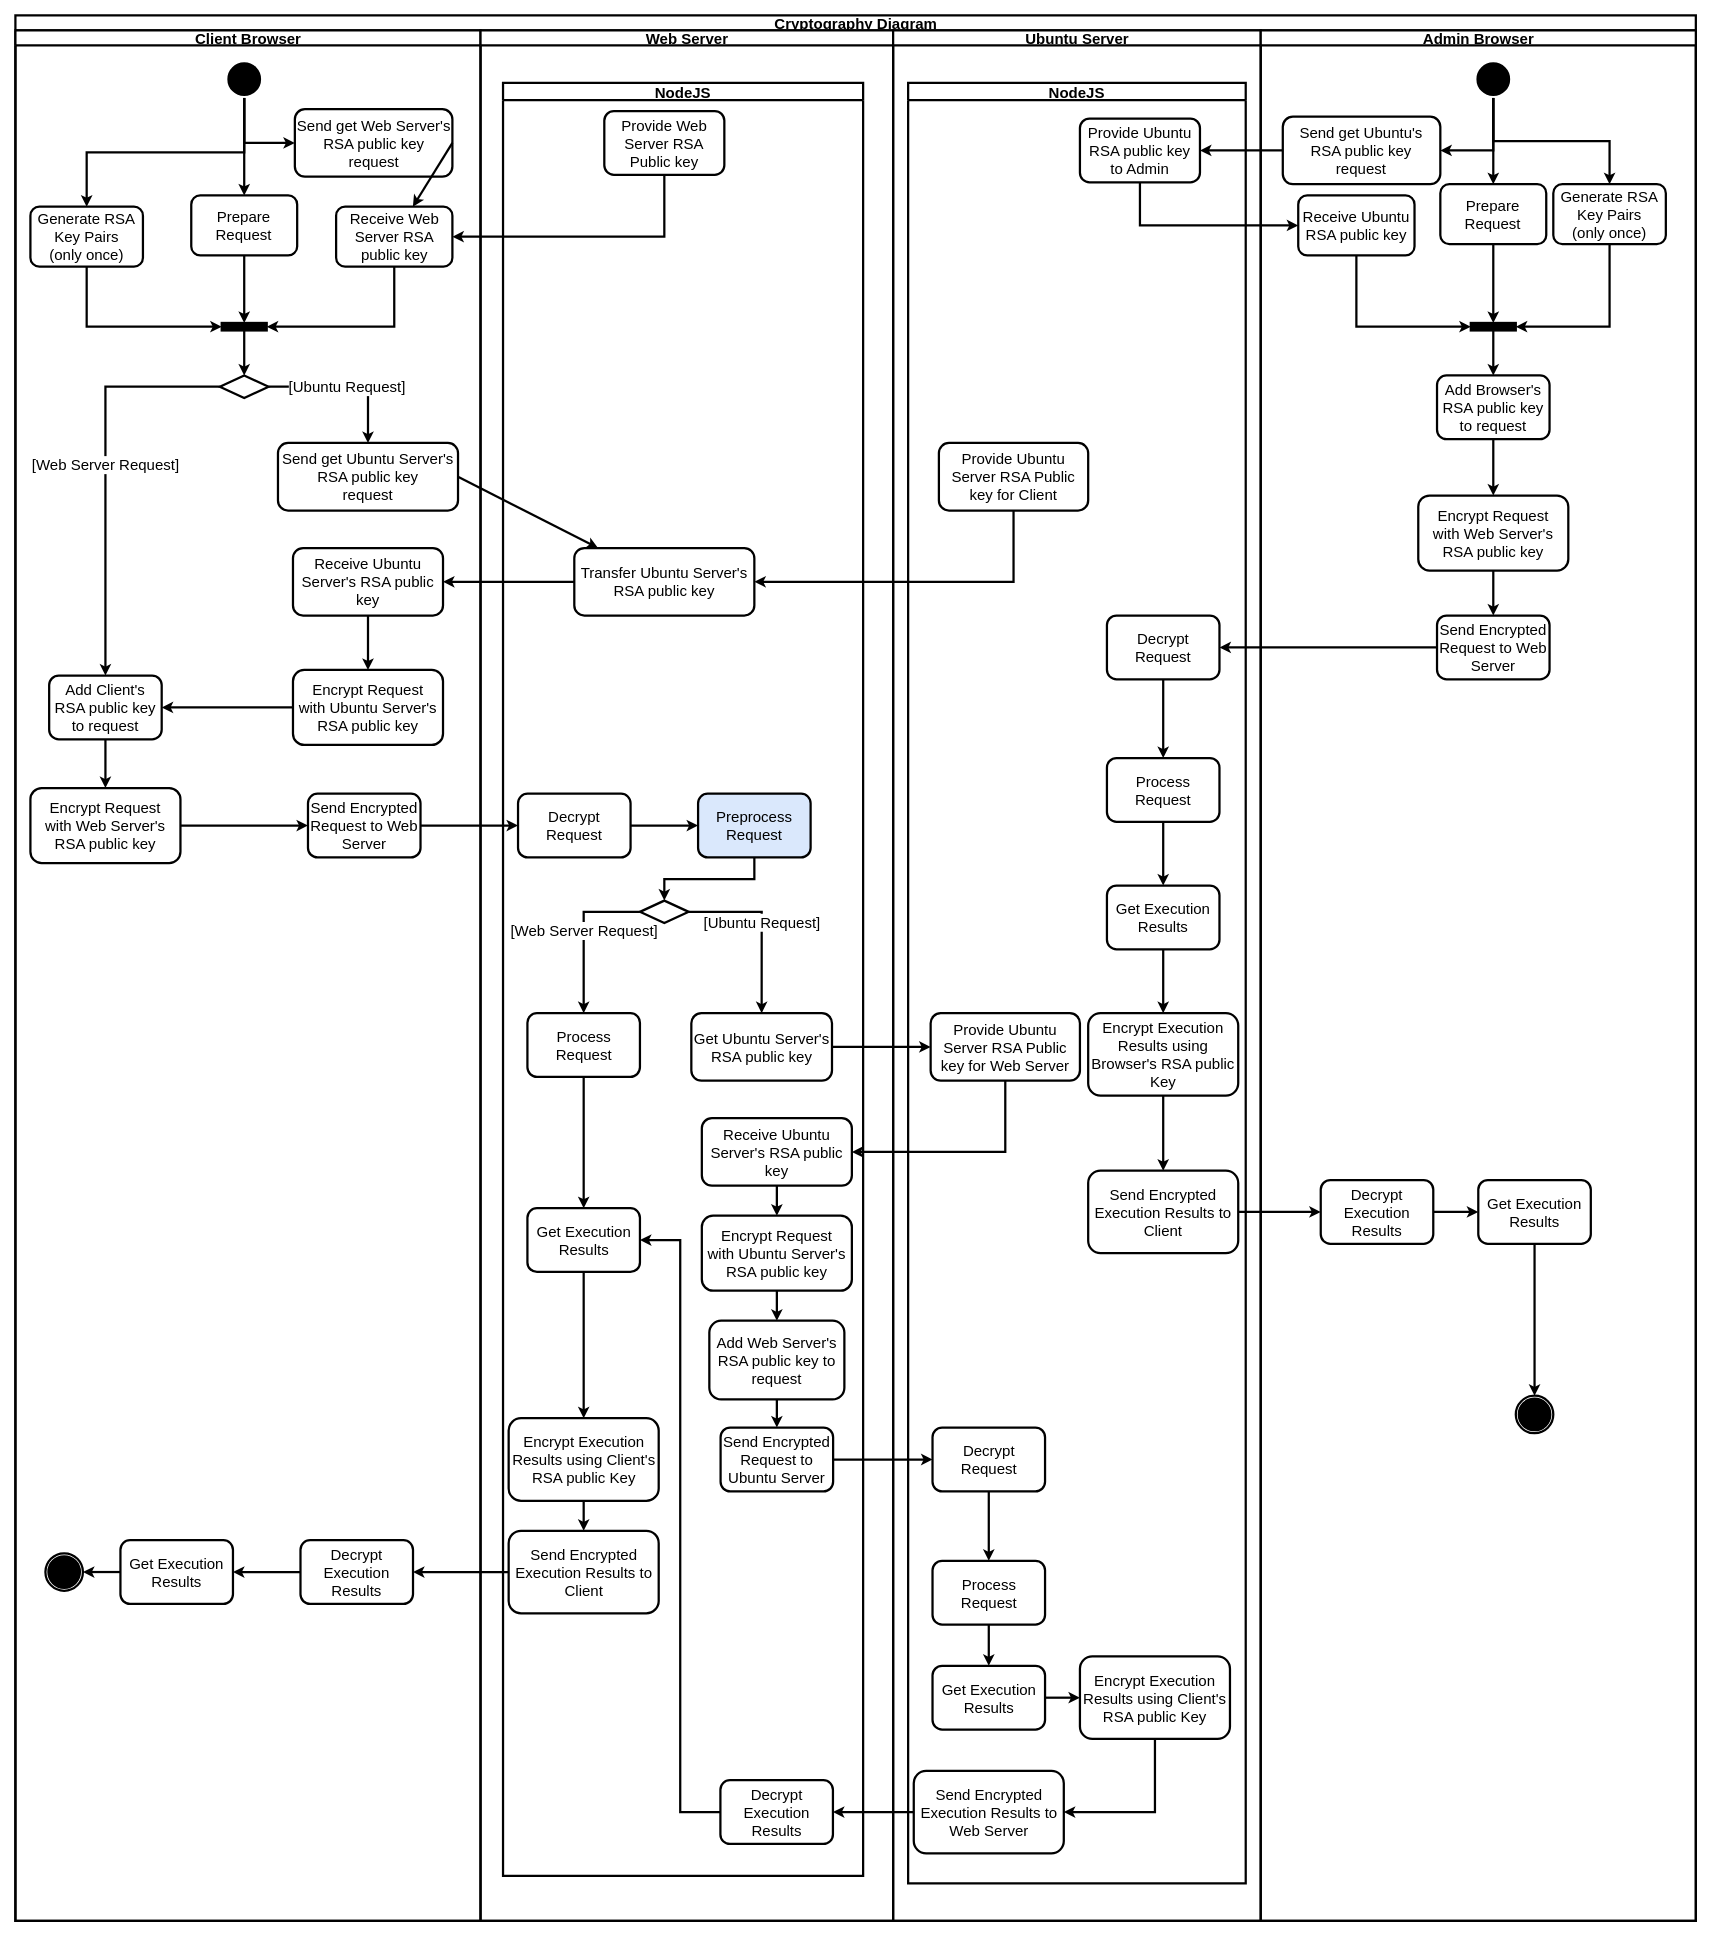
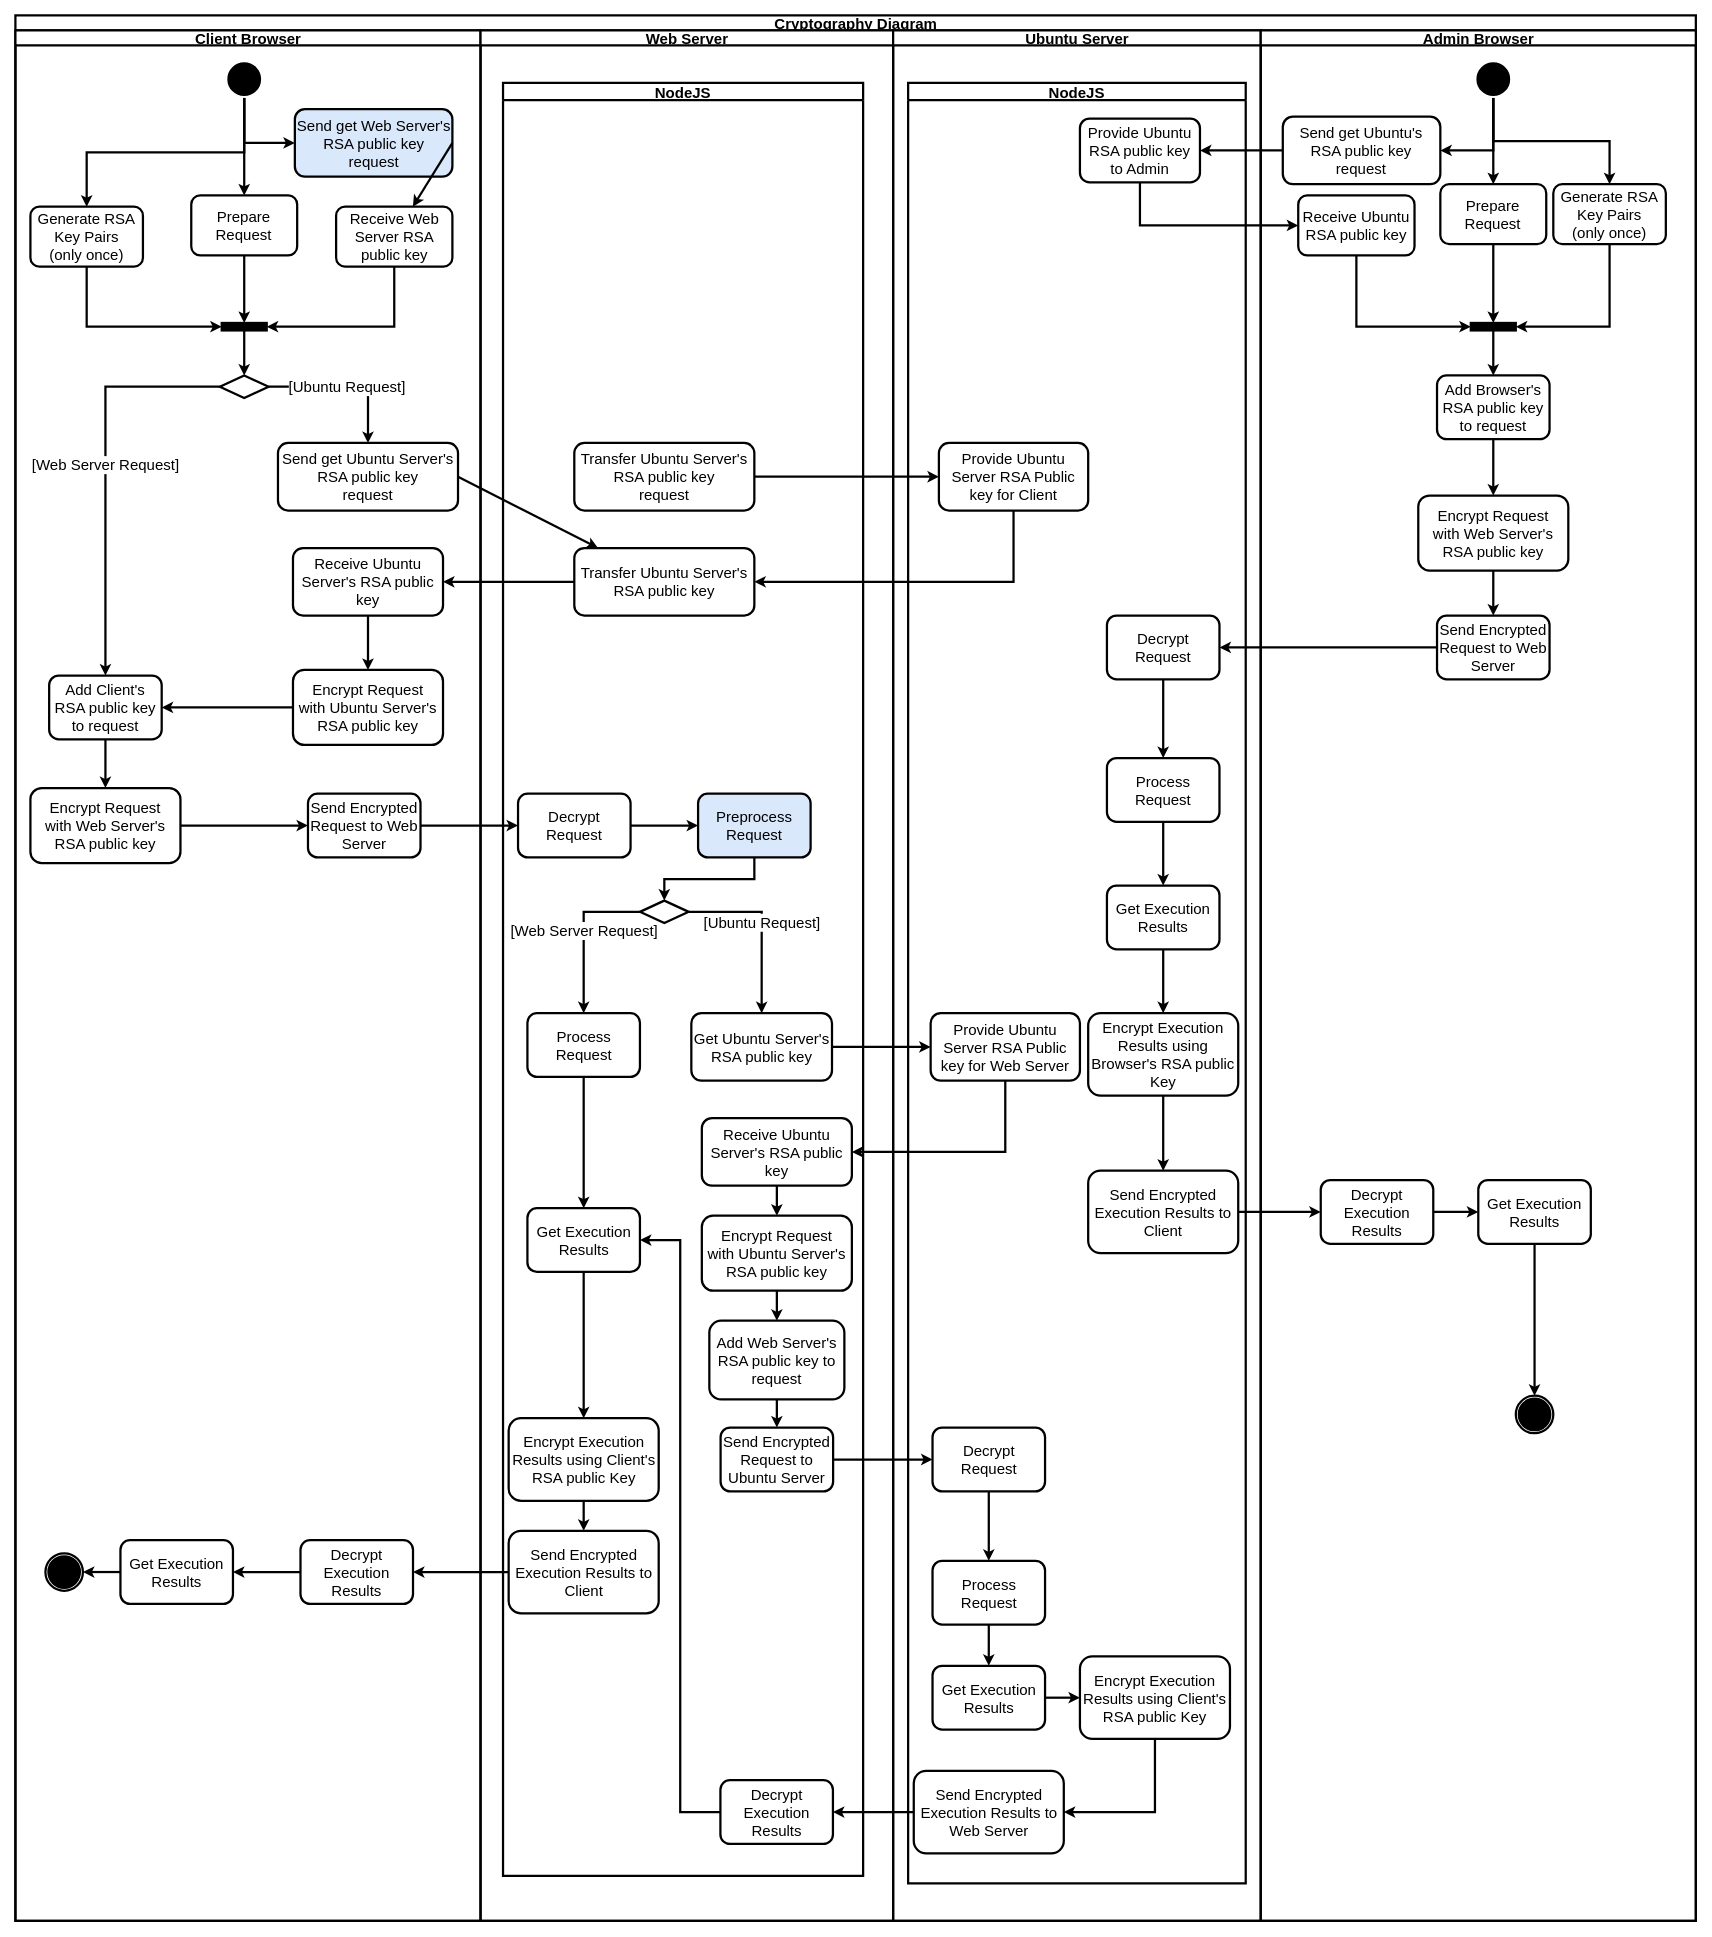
(374, 143) -> (374, 143)
(664, 143) -> none
(593, 237) -> none
none -> (664, 477)
none -> (843, 477)
